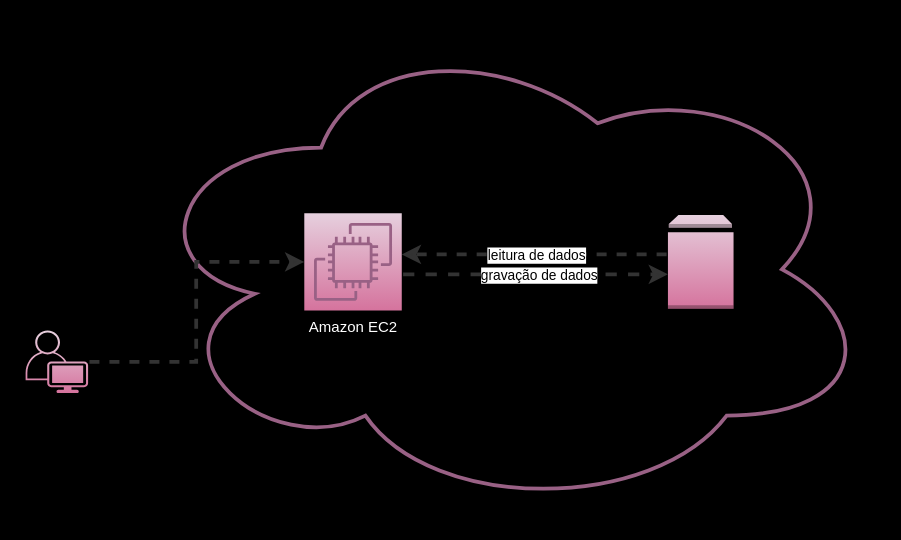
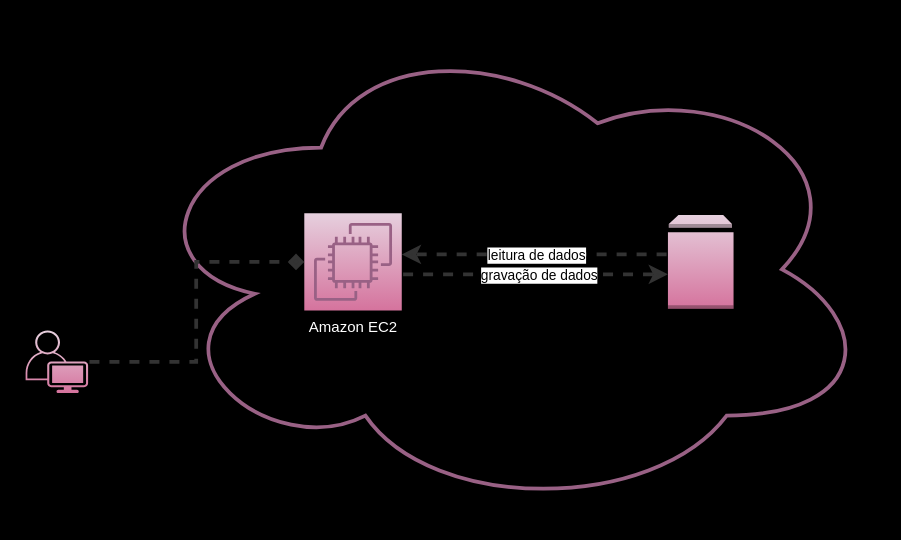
(288, 262) -> (288, 262)
(446, 274) -> (446, 274)
